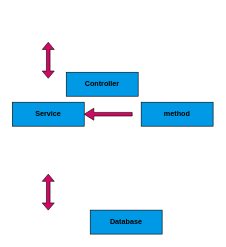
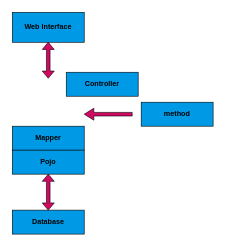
none -> (48, 27)
(48, 114) -> none
none -> (48, 138)
none -> (48, 162)
(126, 222) -> (48, 222)
